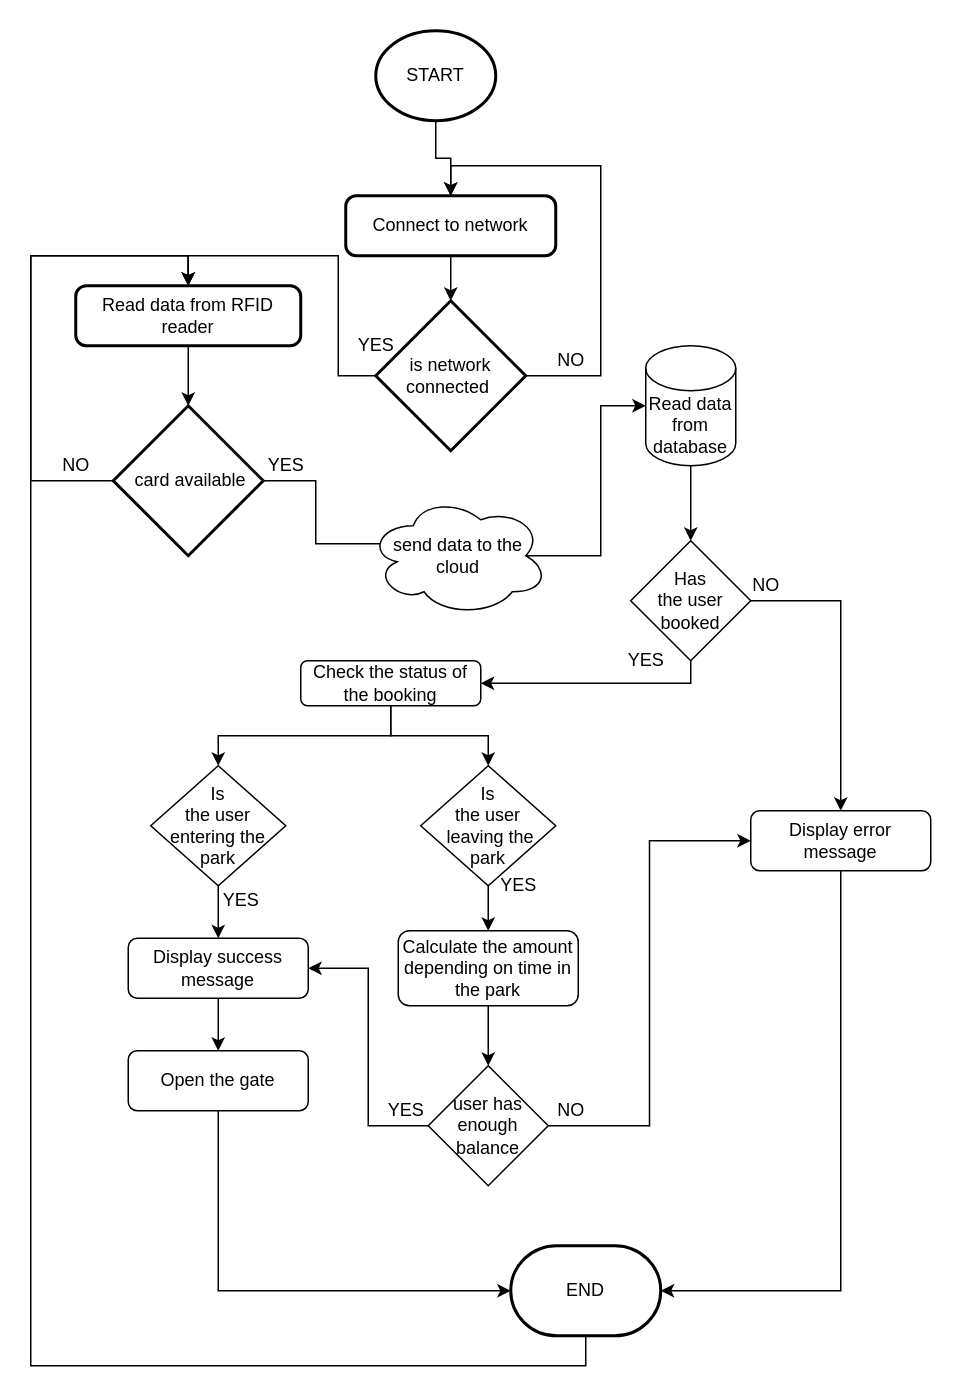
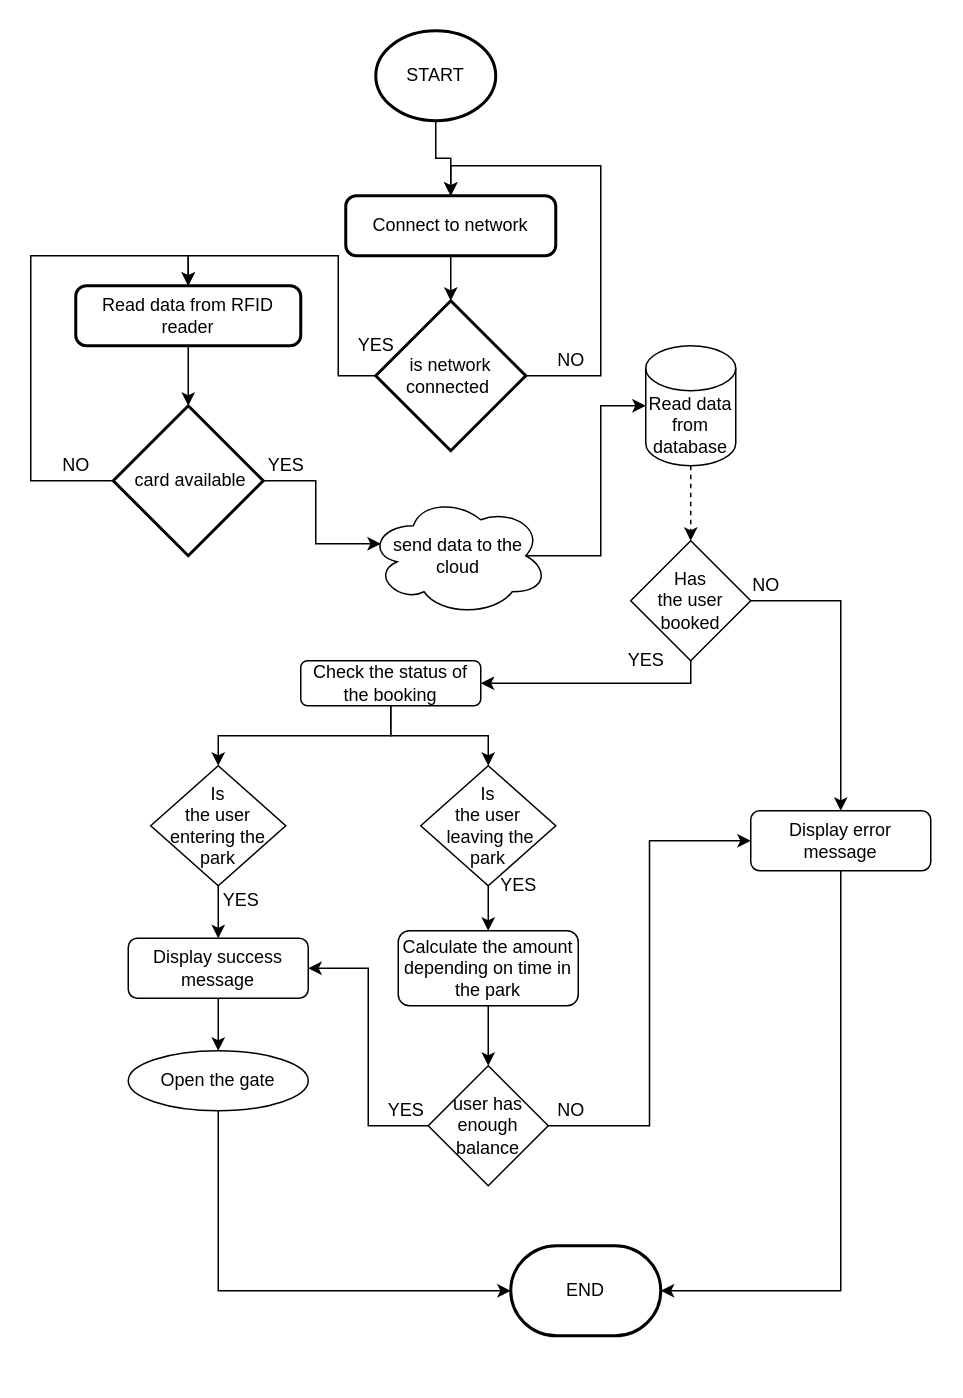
(691, 499) -> (691, 499)
(373, 544) -> (369, 544)
(218, 1081) -> (218, 1081)
(31, 1217) -> none
